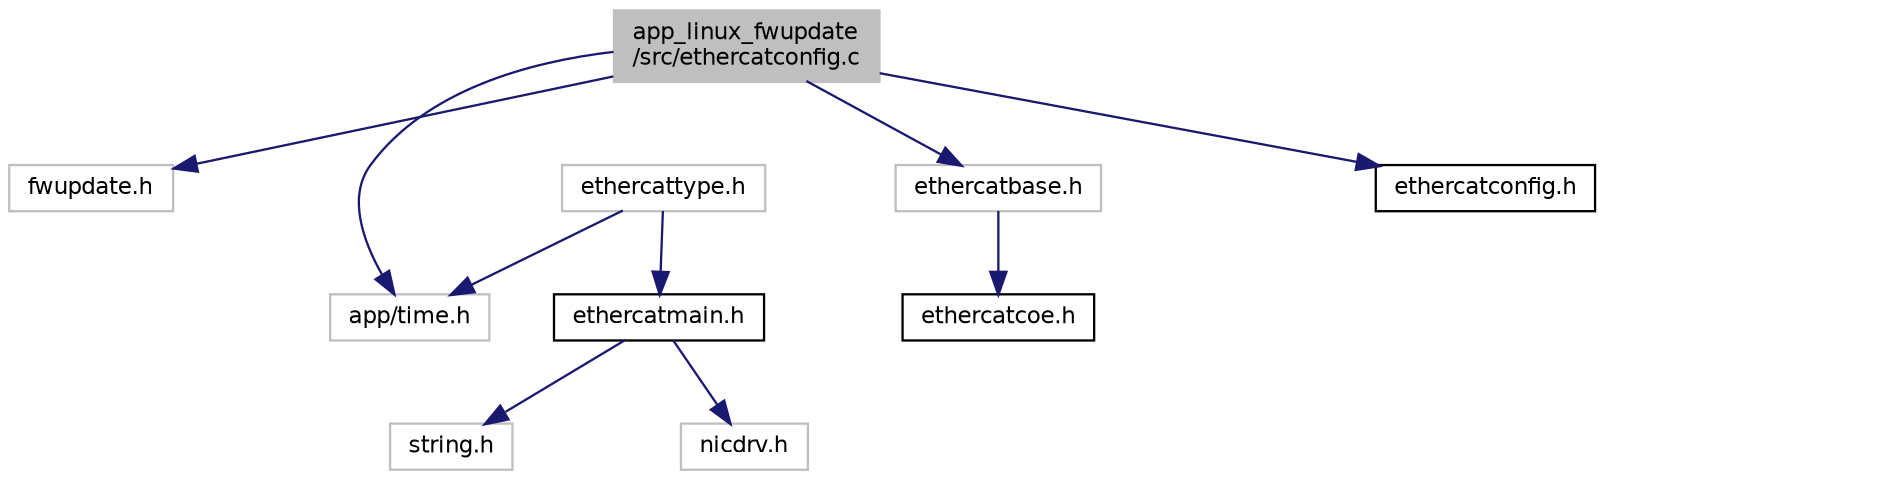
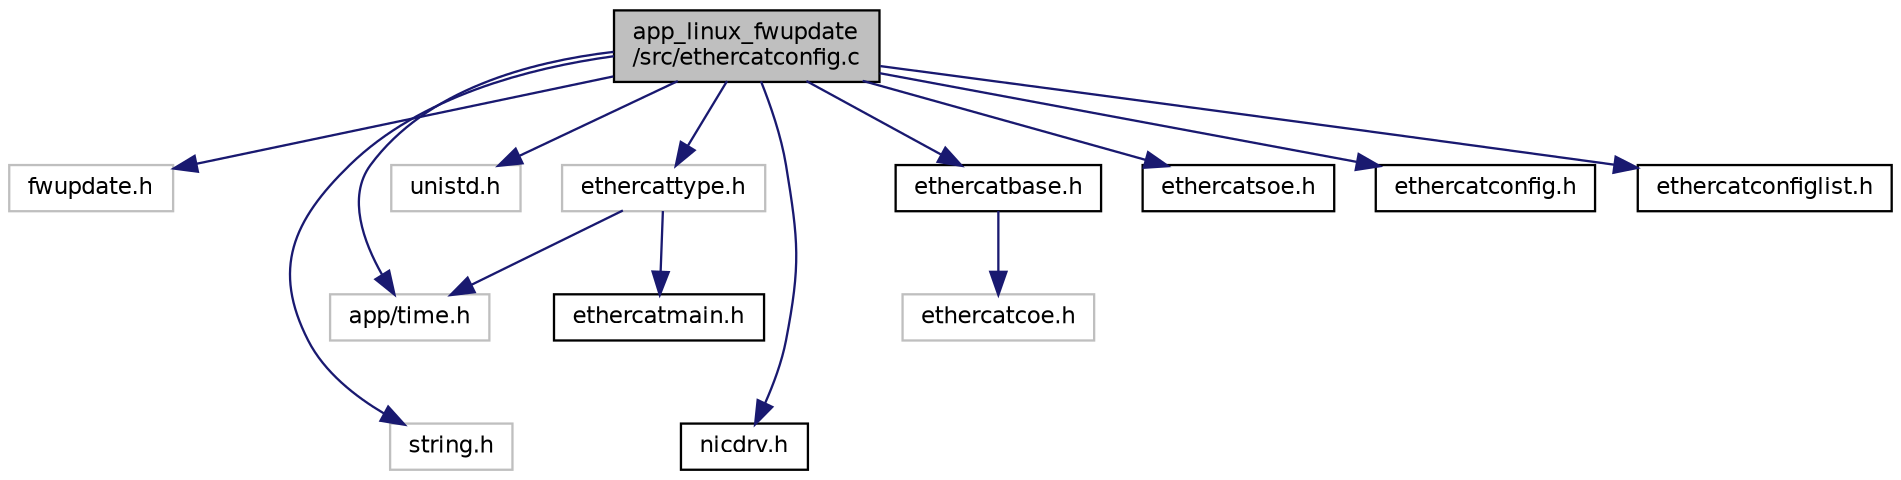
(747, 46) -> (747, 46)
none -> (708, 113)
none -> (456, 188)
(998, 188) -> (998, 188)
none -> (1238, 188)
none -> (1765, 188)
(998, 317) -> (998, 317)
(695, 372) -> (796, 242)
(566, 376) -> (345, 170)
(744, 447) -> (744, 447)
